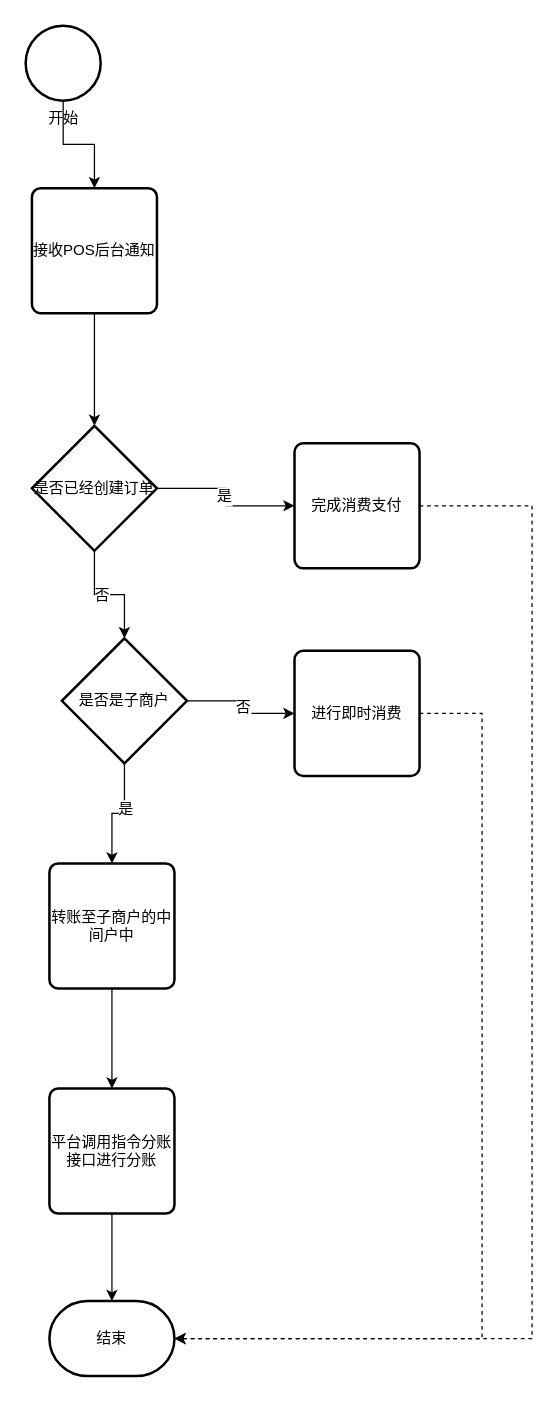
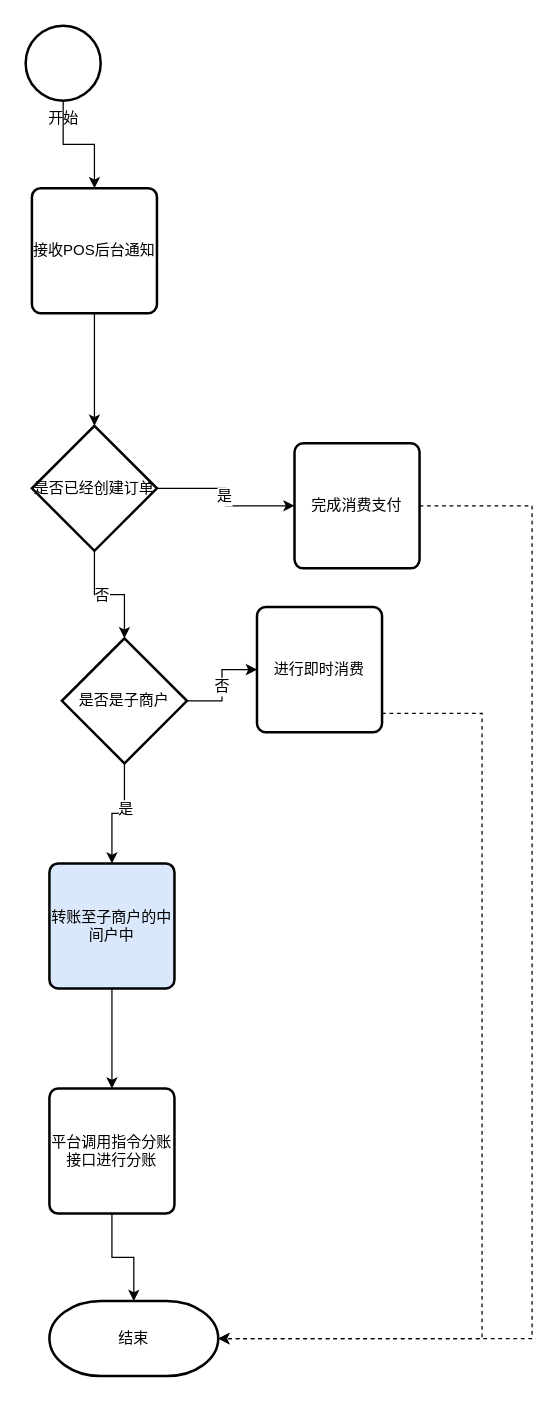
(357, 713) -> (319, 669)
(112, 926) -> (112, 926)
(112, 1338) -> (134, 1338)
